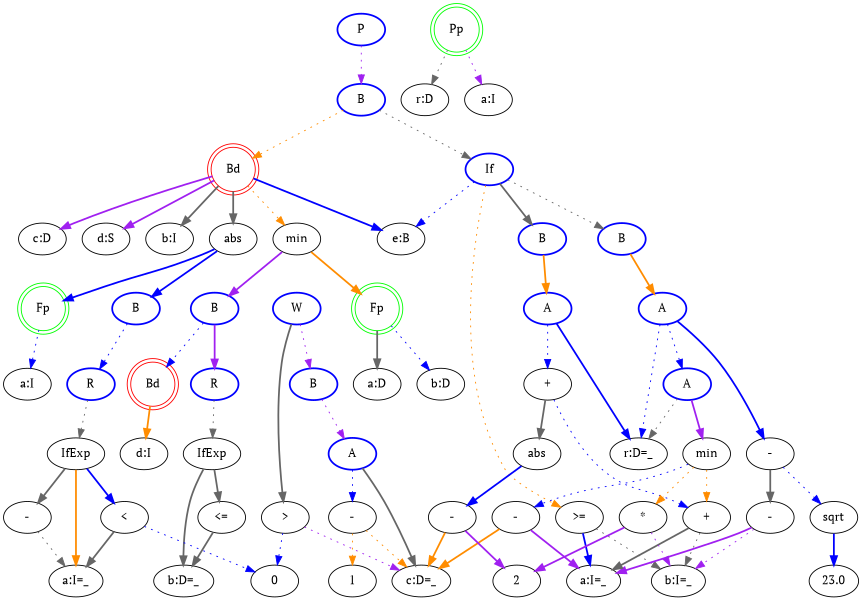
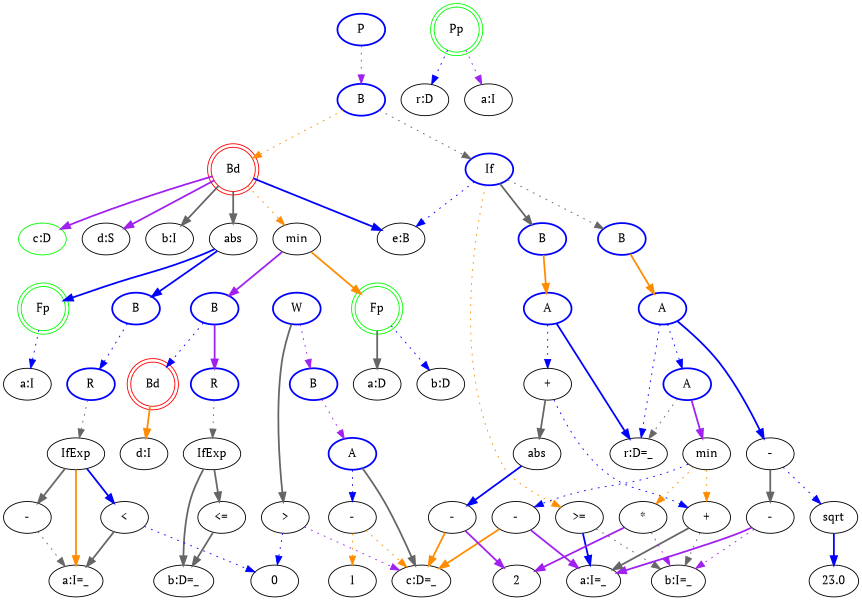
(441, 63) -> (441, 63)
(42, 239) -> (42, 239)
